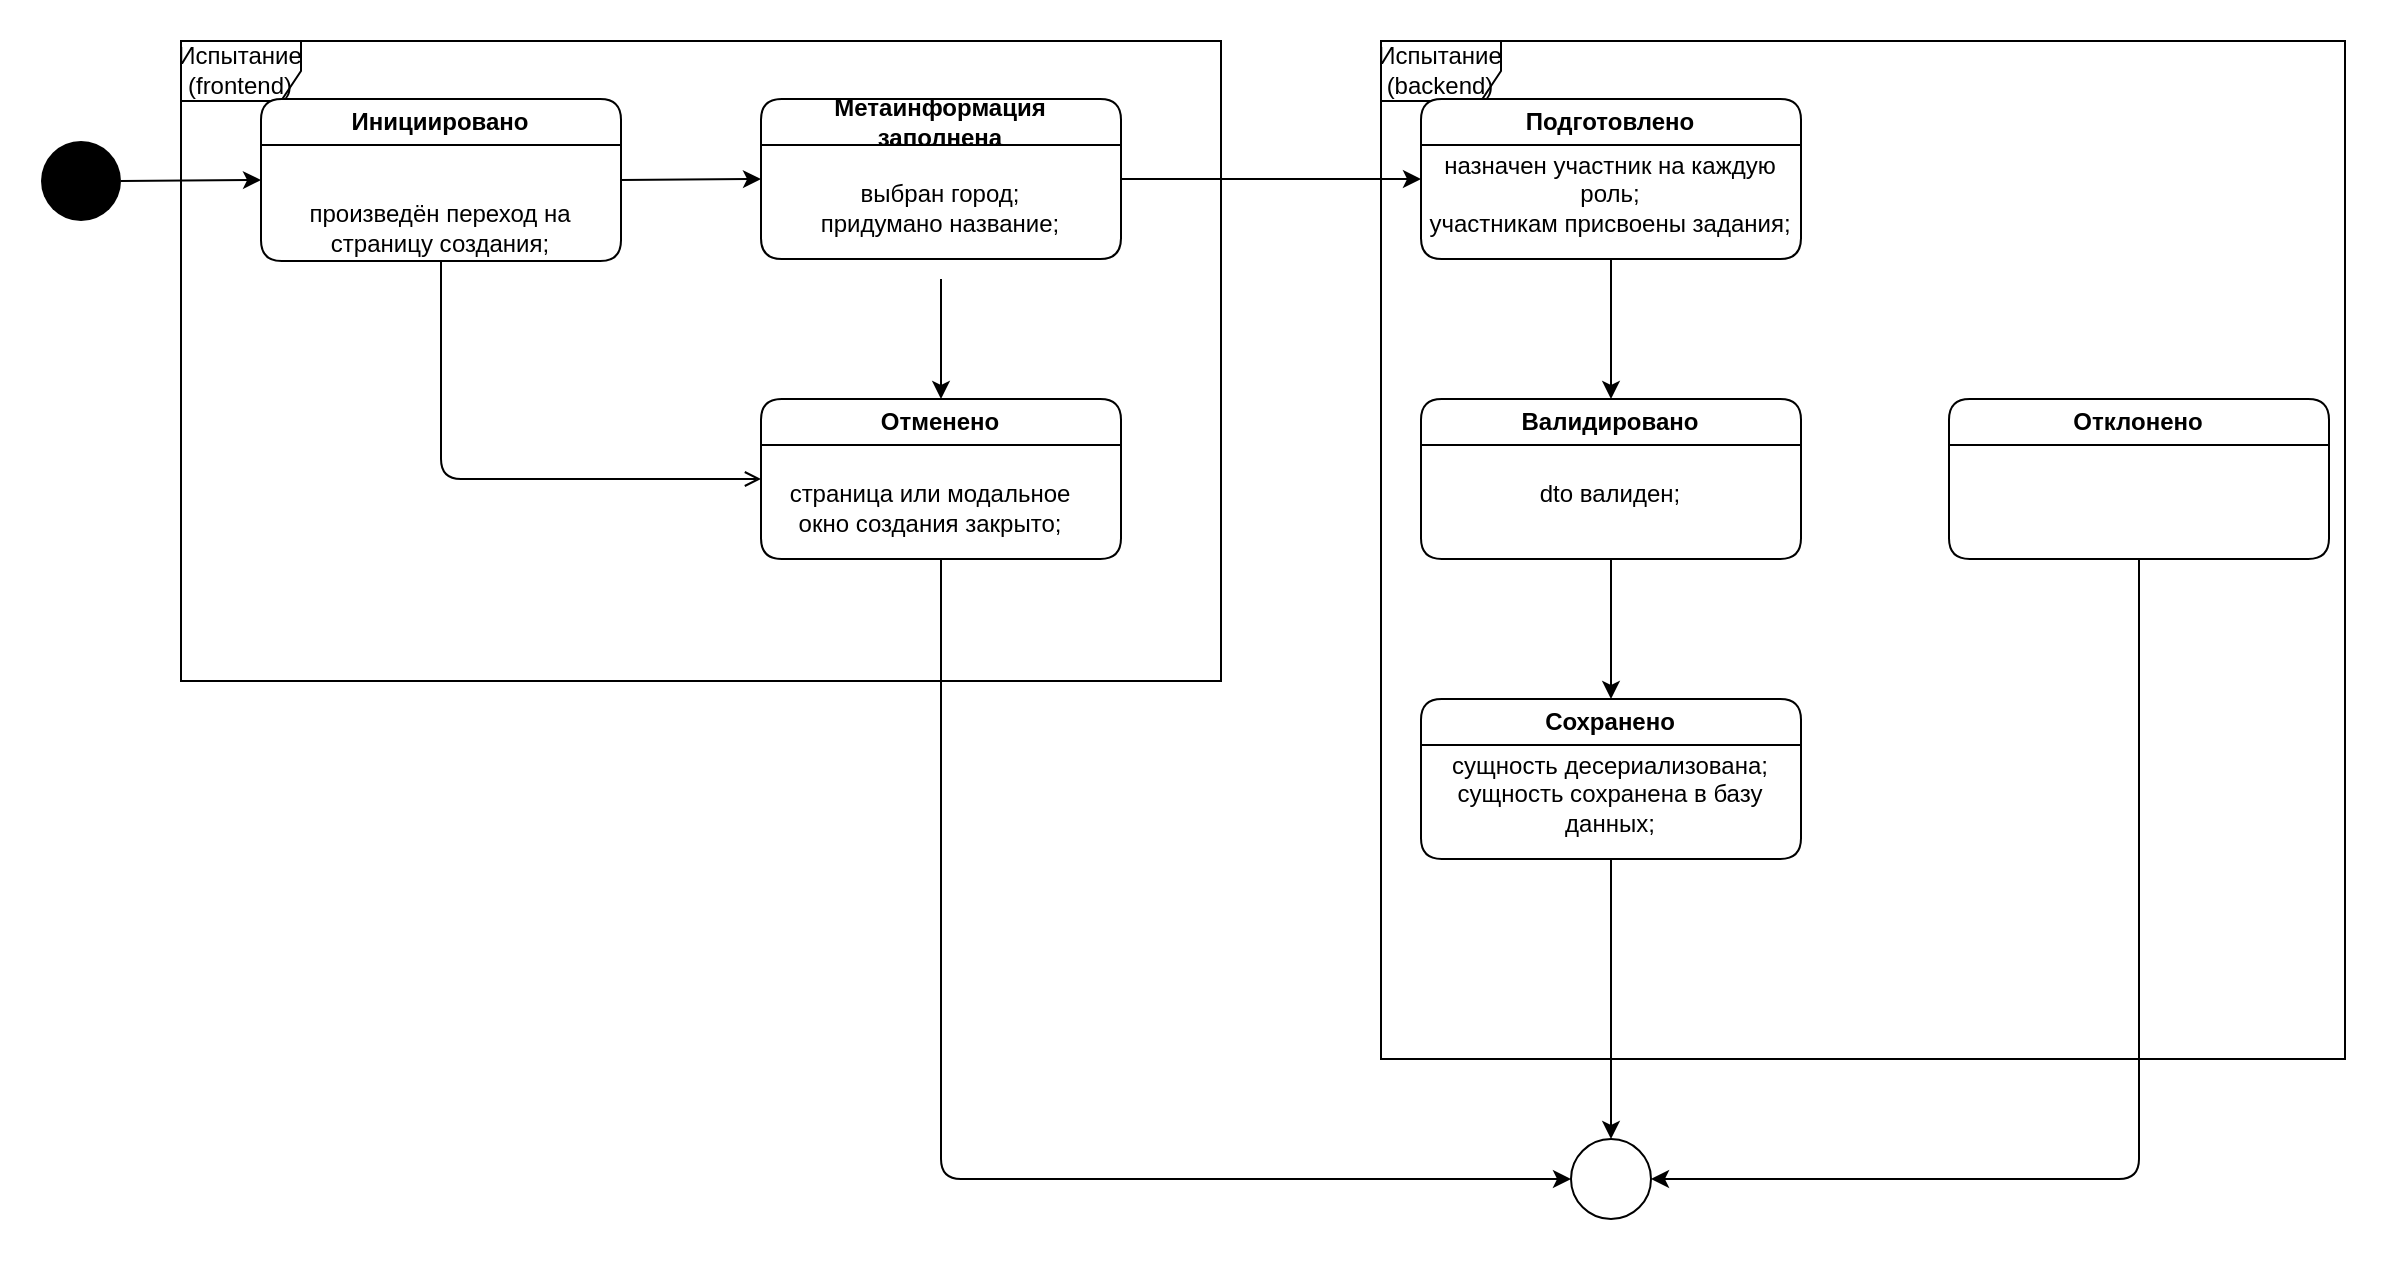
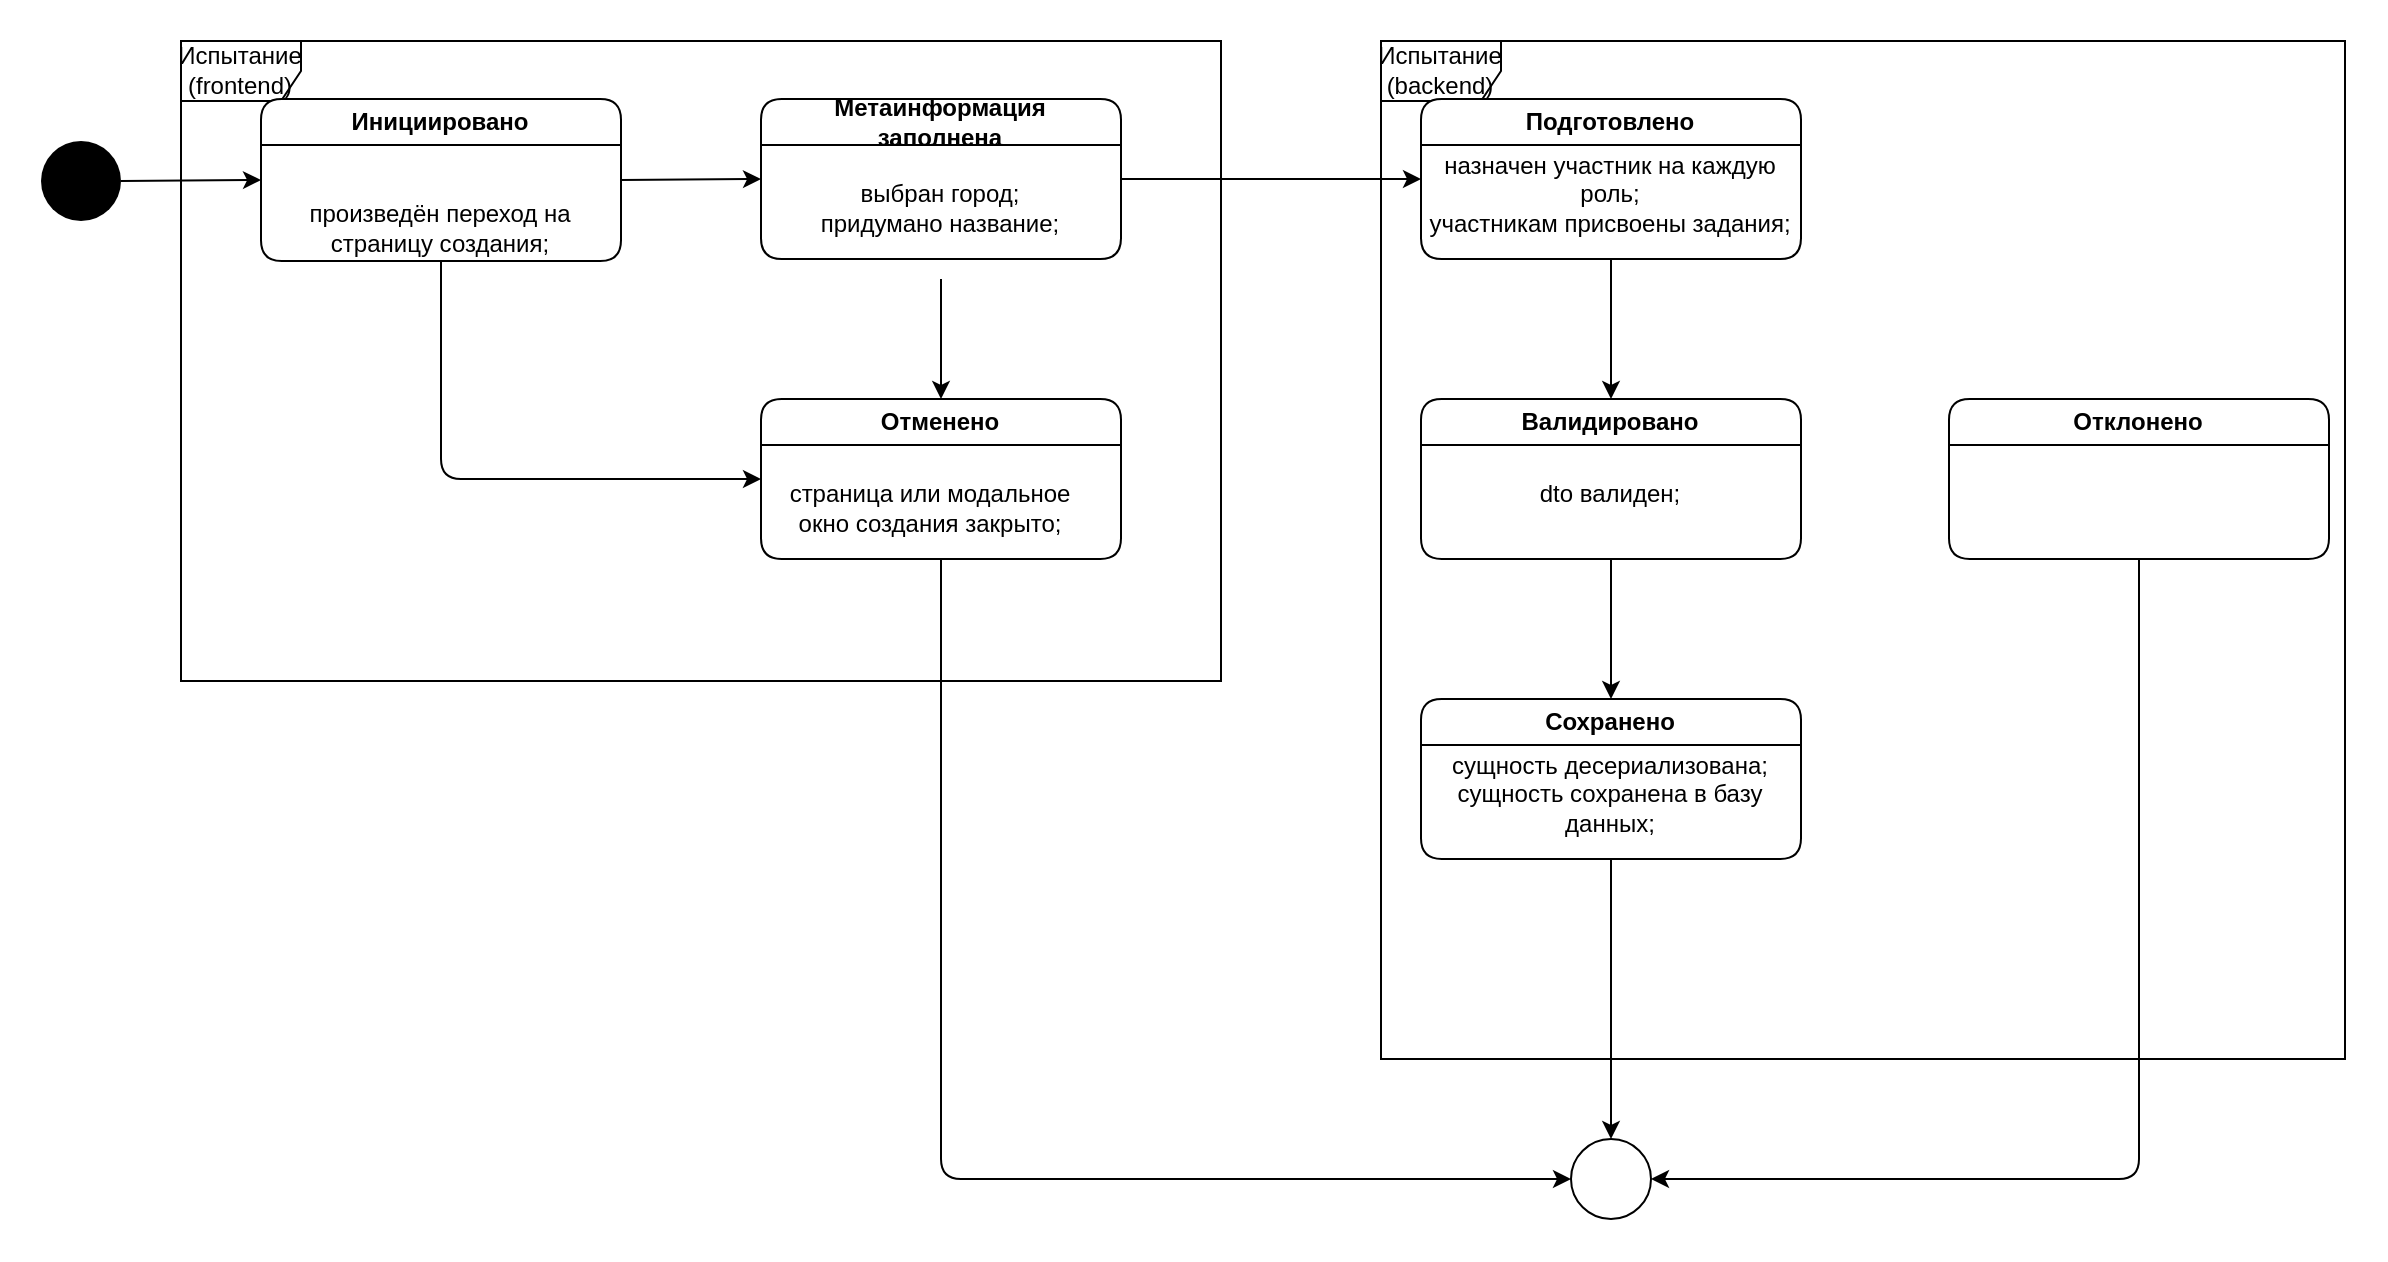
(749, 479) -> (746, 479)
